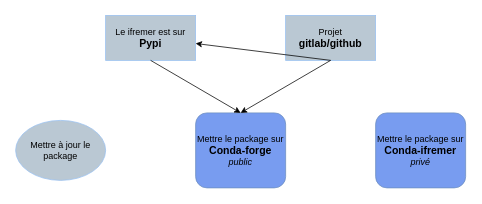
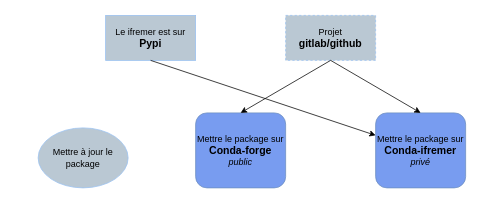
(330, 38) -> (330, 38)
(264, 52) -> (374, 86)
(194, 86) -> (262, 97)
(60, 150) -> (83, 158)
